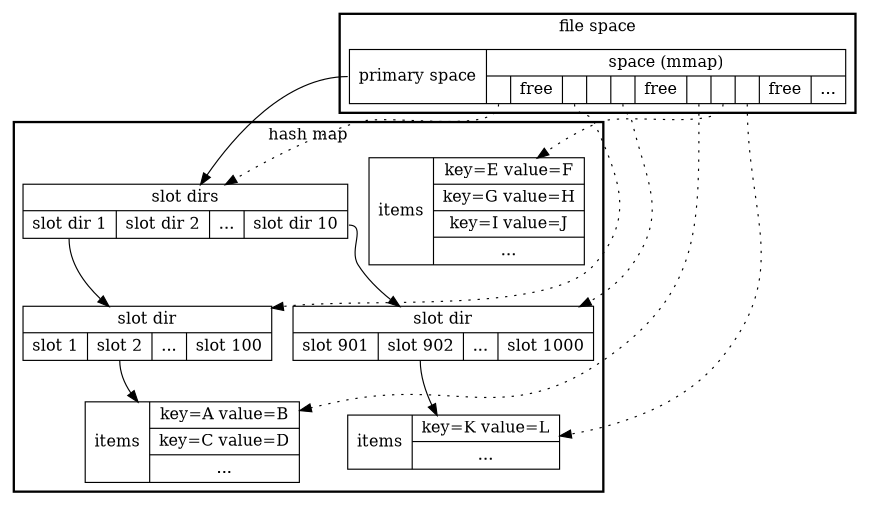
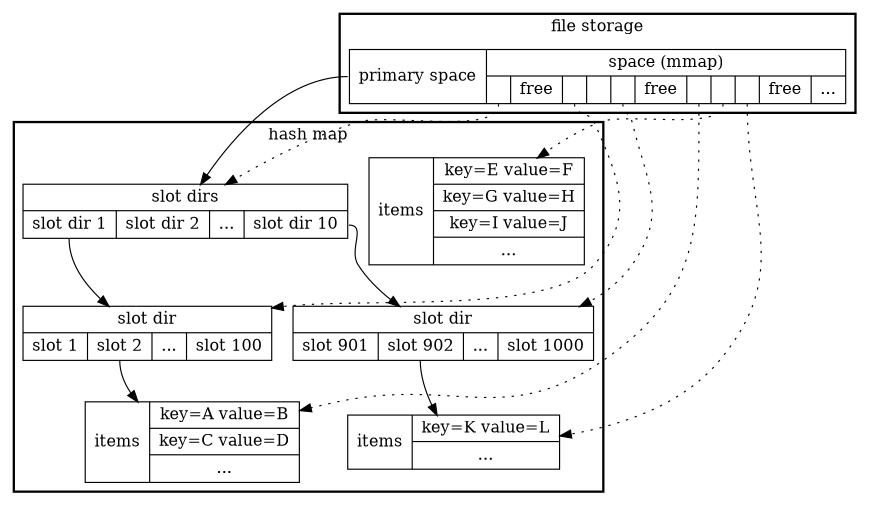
(598, 27) -> (598, 27)
